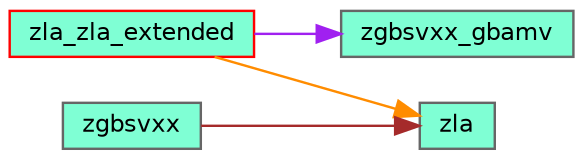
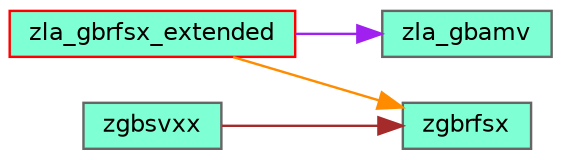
(132, 34) -> (152, 34)
(457, 34) -> (467, 34)
(457, 126) -> (467, 126)
